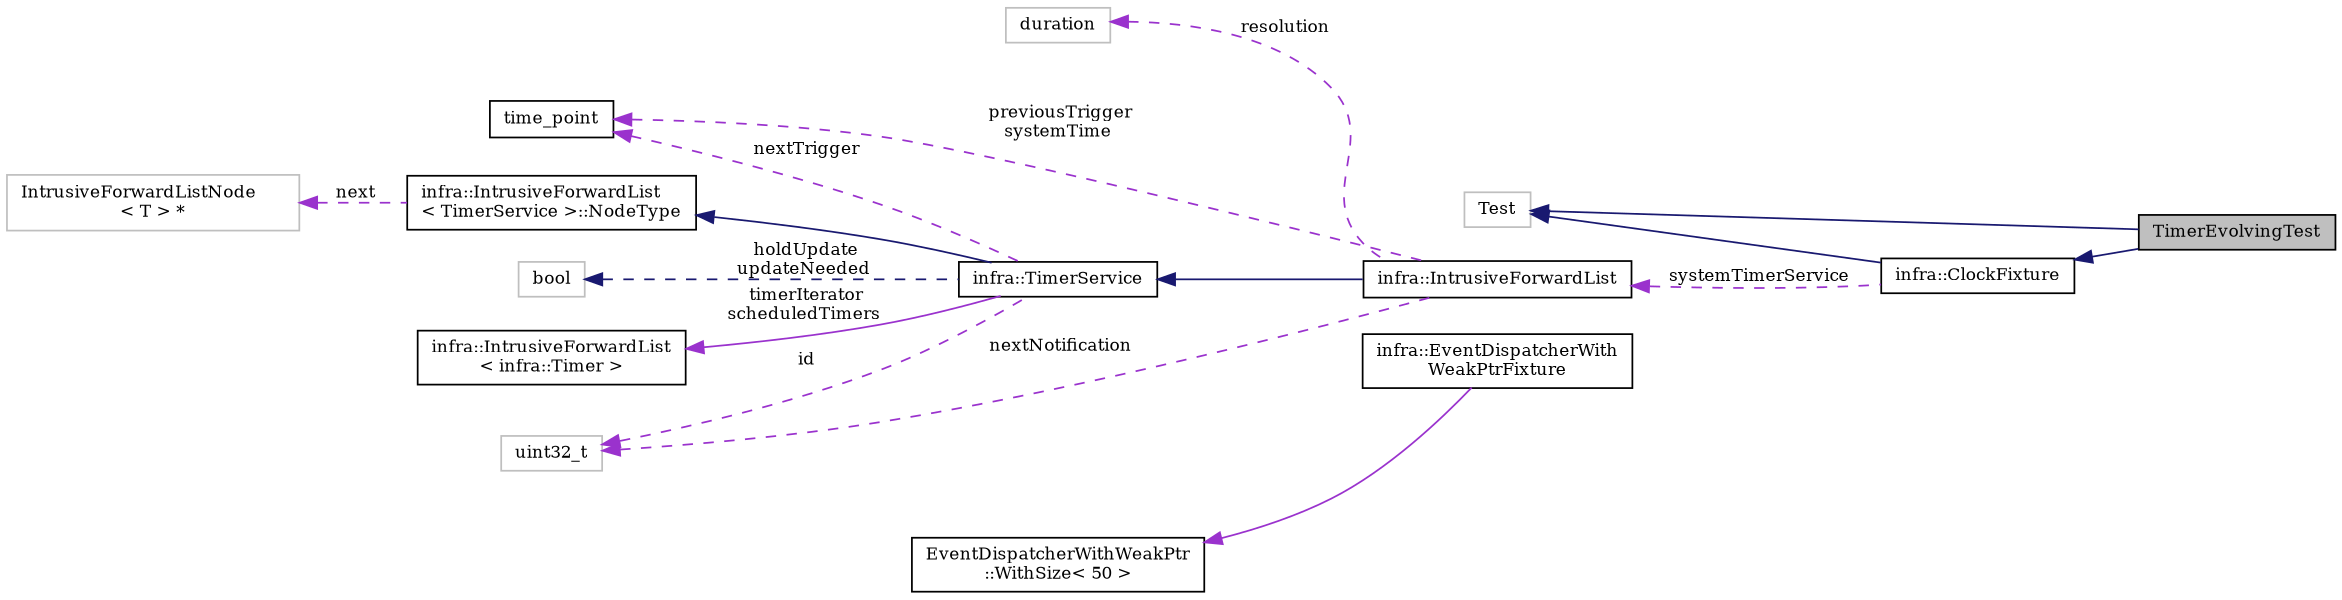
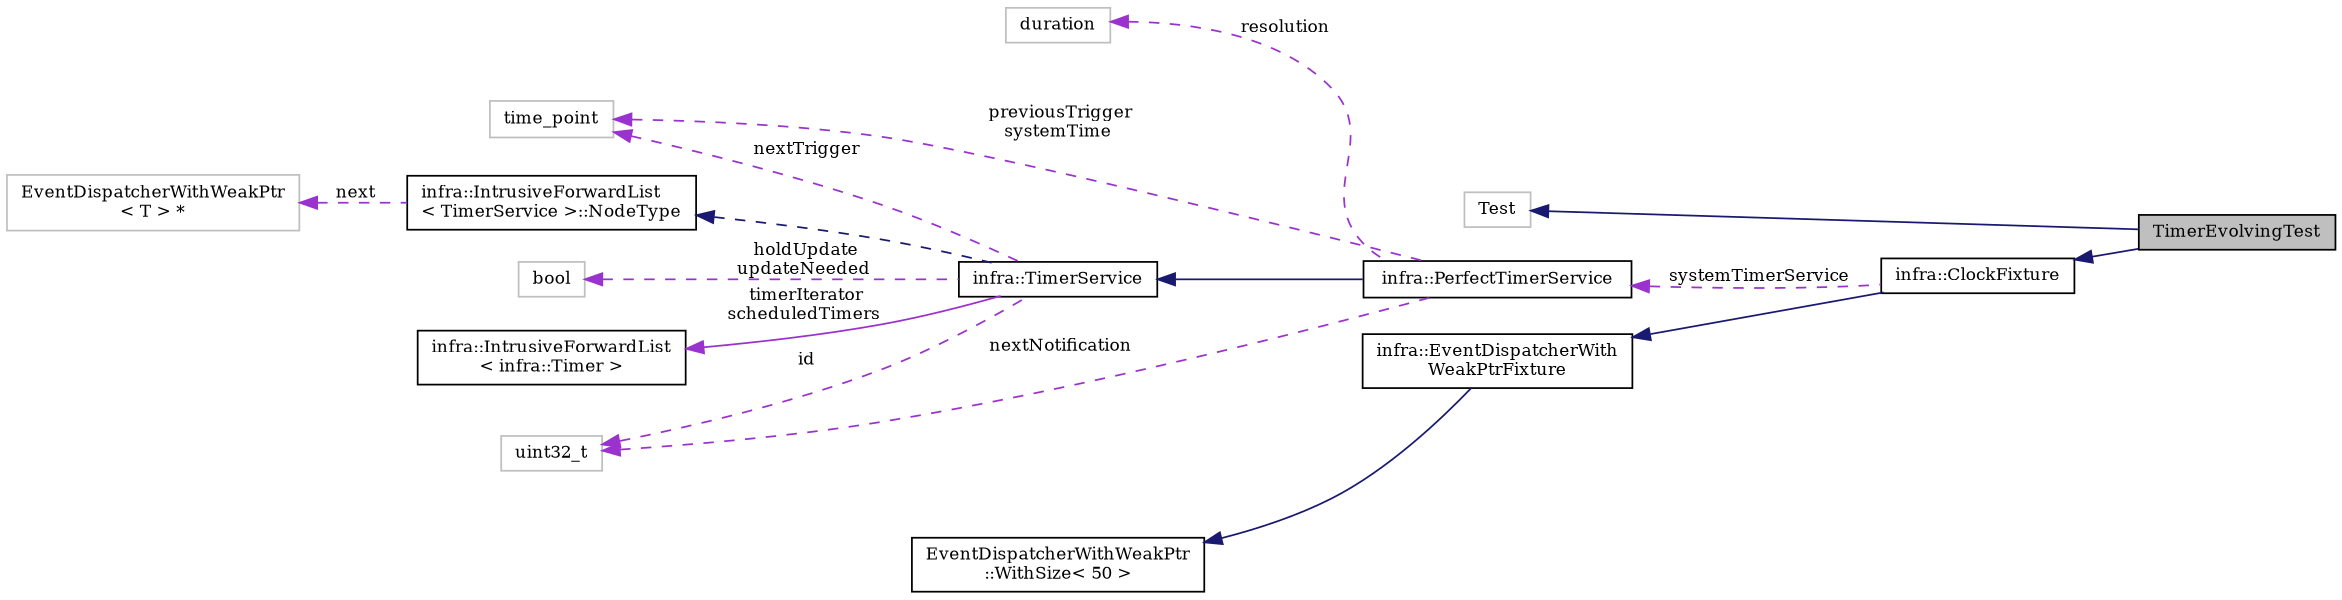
(552, 119) -> (552, 119)
(153, 203) -> (153, 203)
(854, 235) -> (854, 235)
(1715, 240) -> (1767, 313)
(781, 279) -> (781, 279)
(1498, 279) -> (1498, 279)
(1358, 483) -> (1358, 483)
